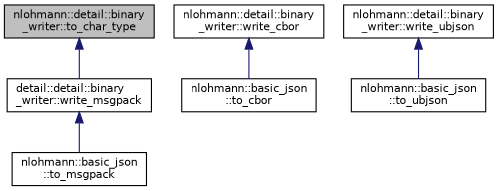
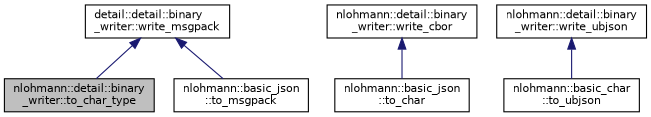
(79, 64) -> (114, 62)
(249, 95) -> (402, 95)
(419, 95) -> (572, 95)
